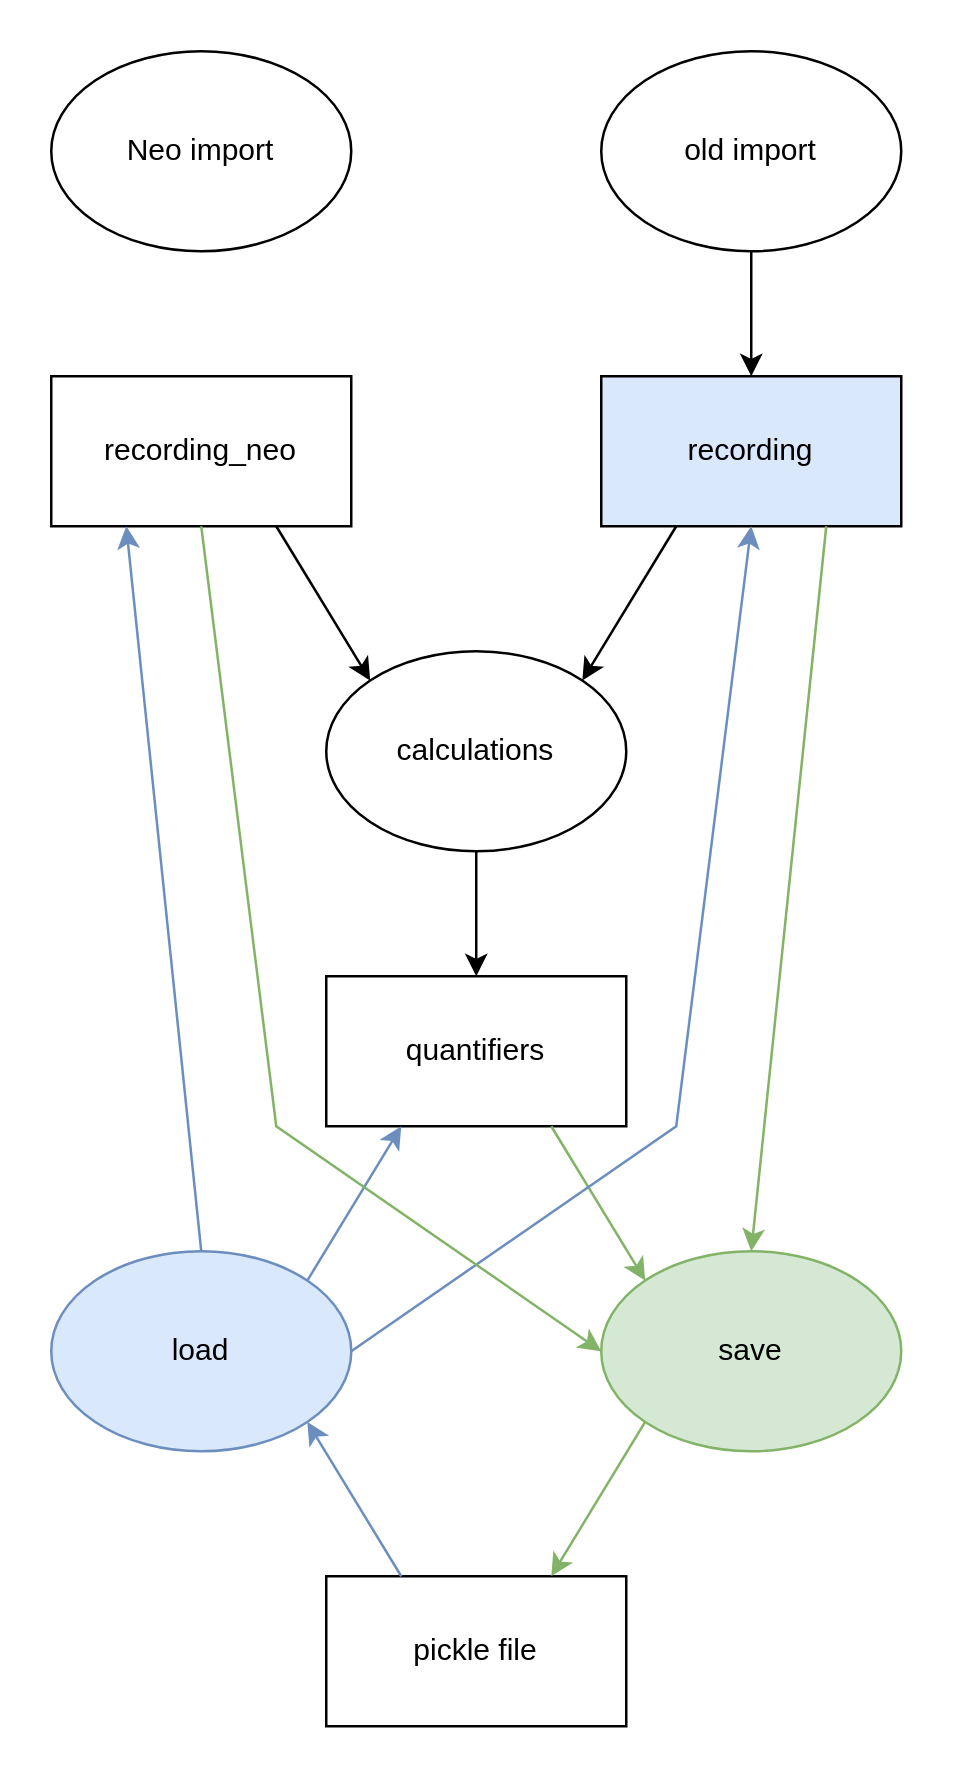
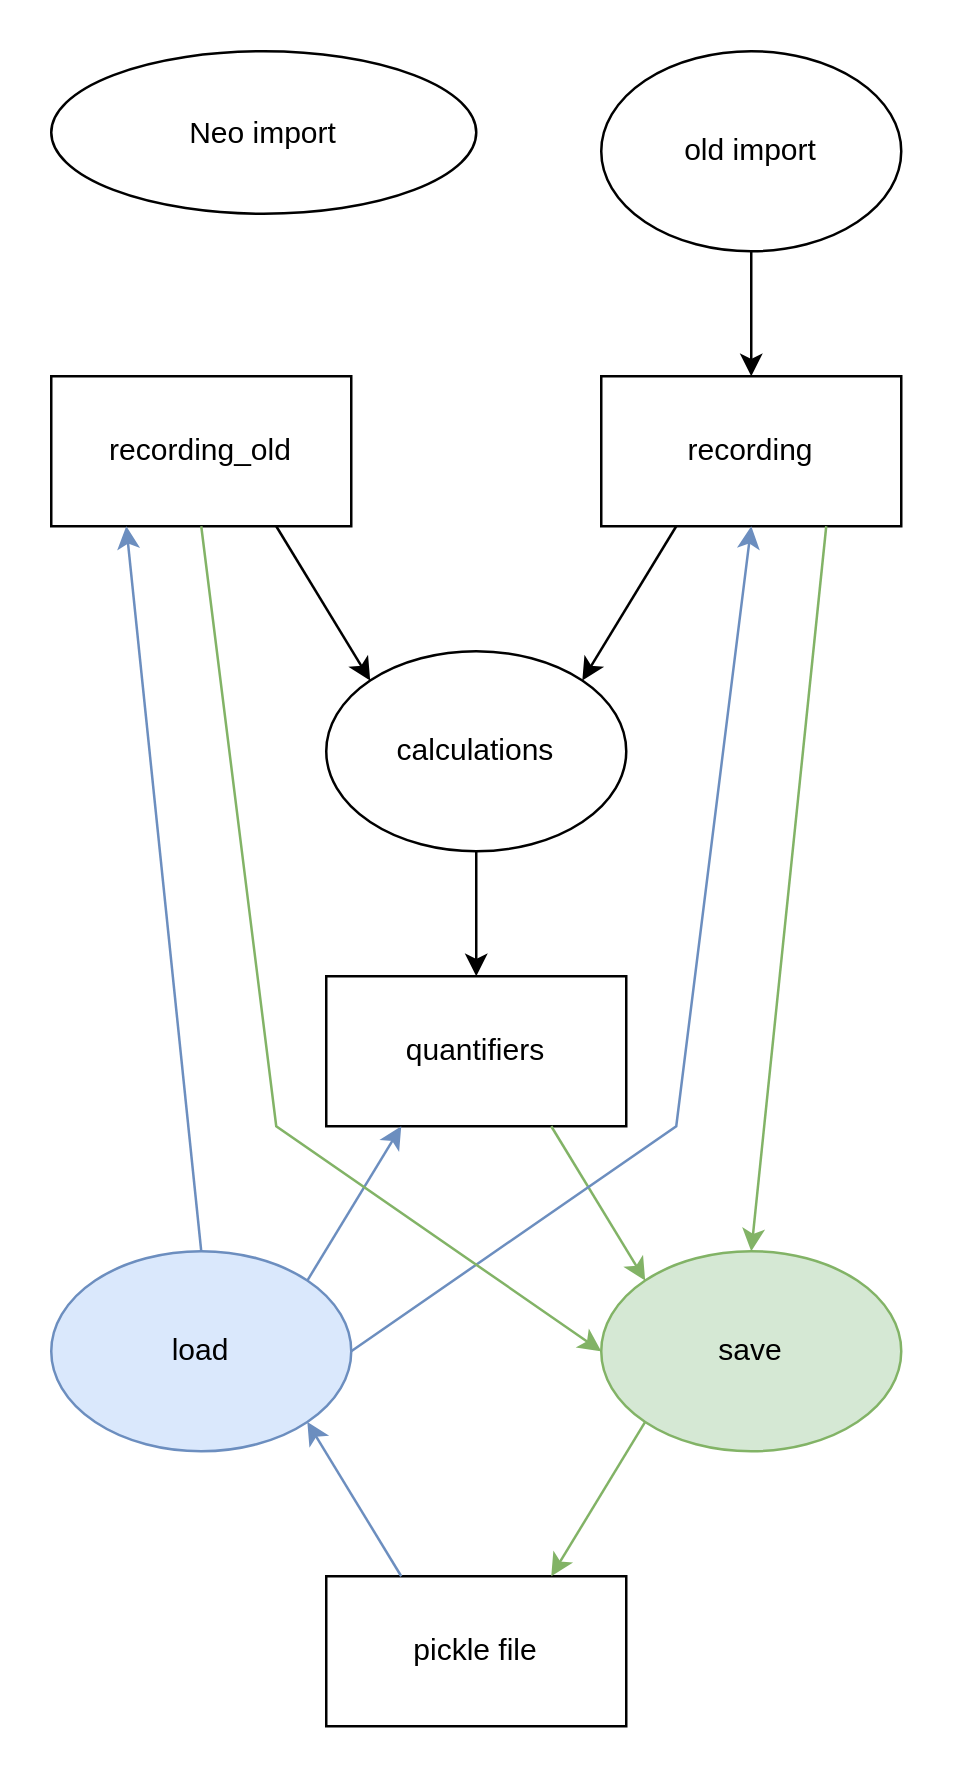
(201, 151) -> (264, 133)
(201, 451) -> (201, 451)
(751, 451) -> (751, 451)
